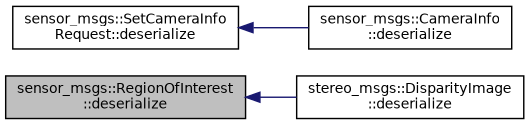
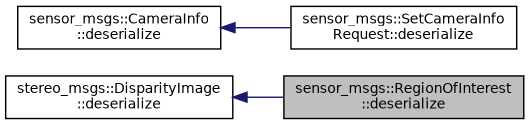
(281, 28) -> (263, 28)
(278, 97) -> (265, 97)
